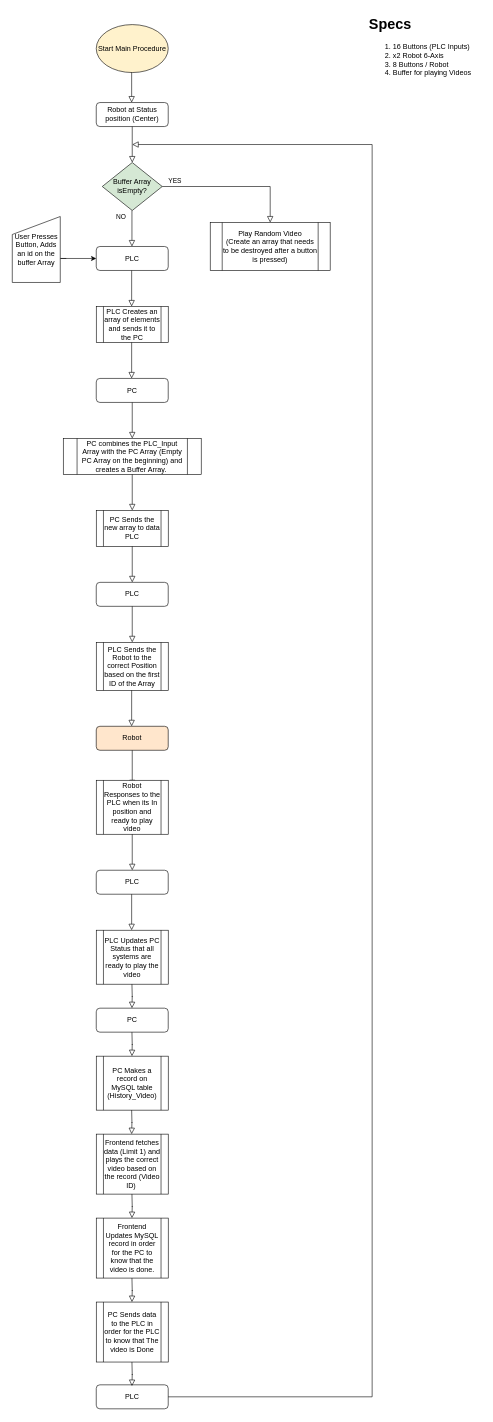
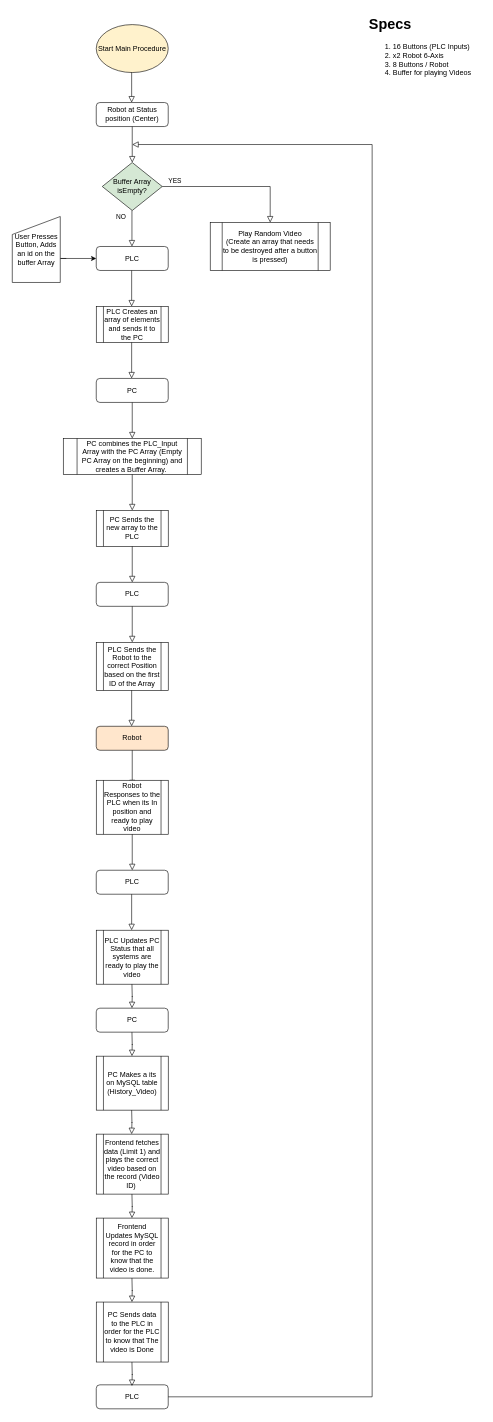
(132, 528) -> (132, 528)
(132, 1083) -> (132, 1083)
